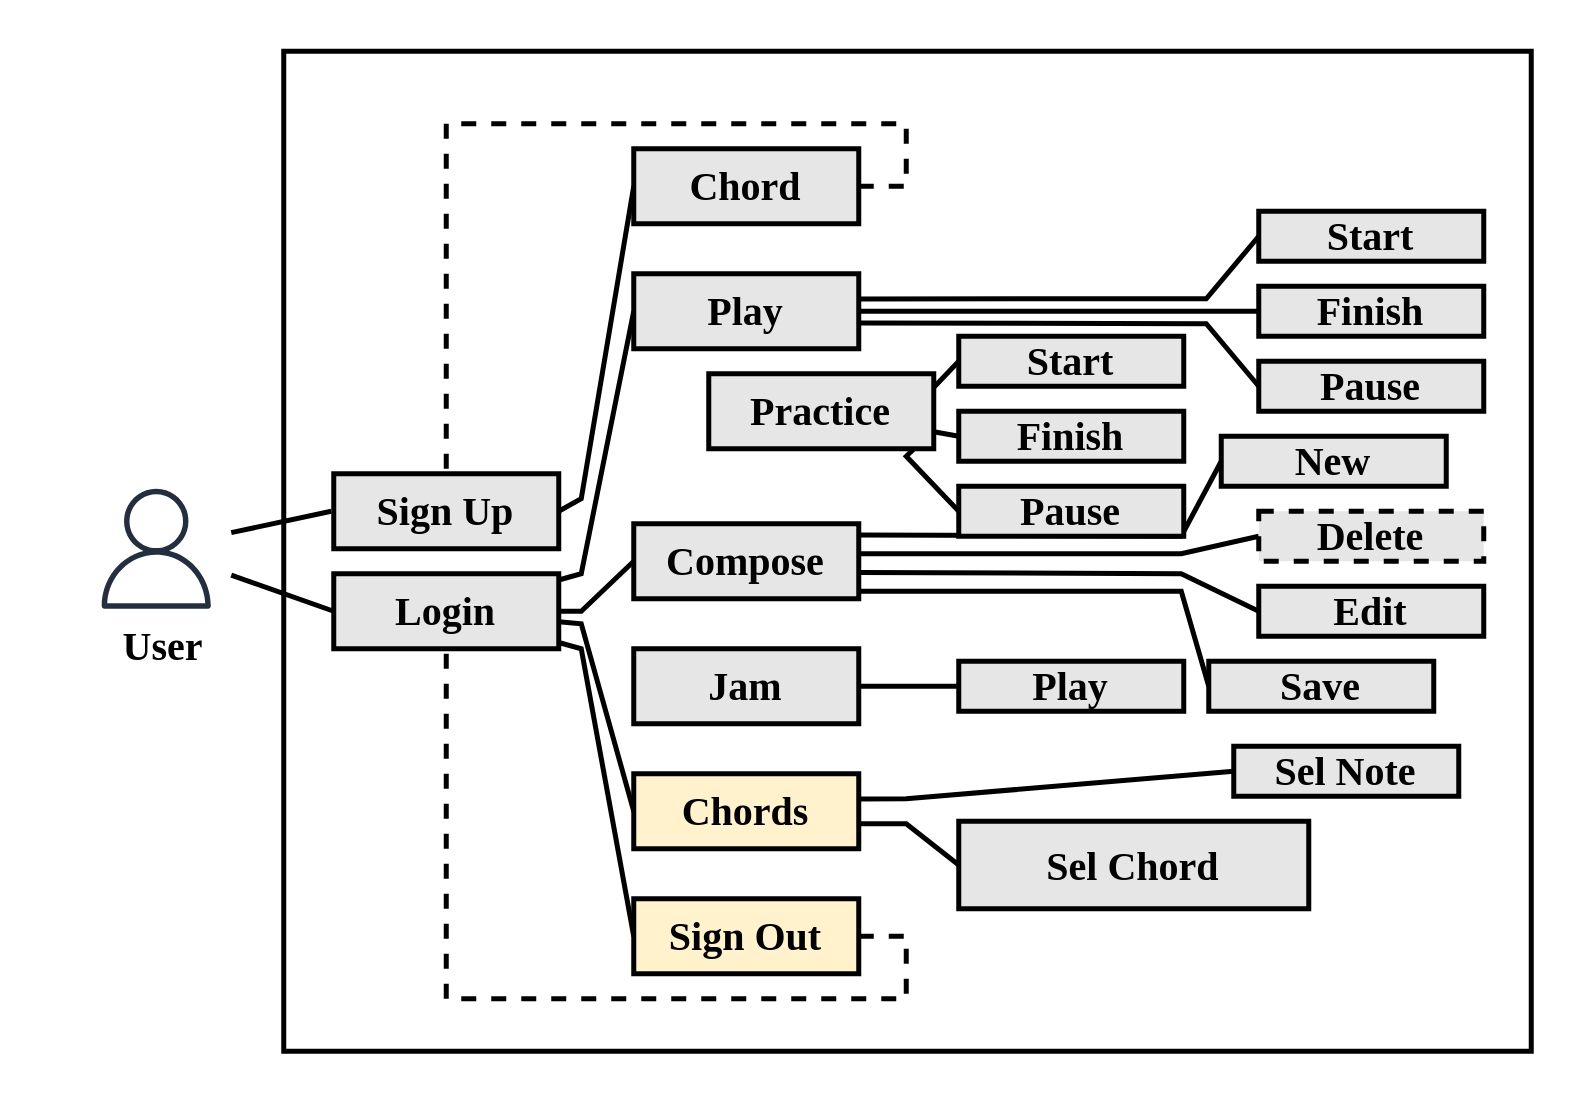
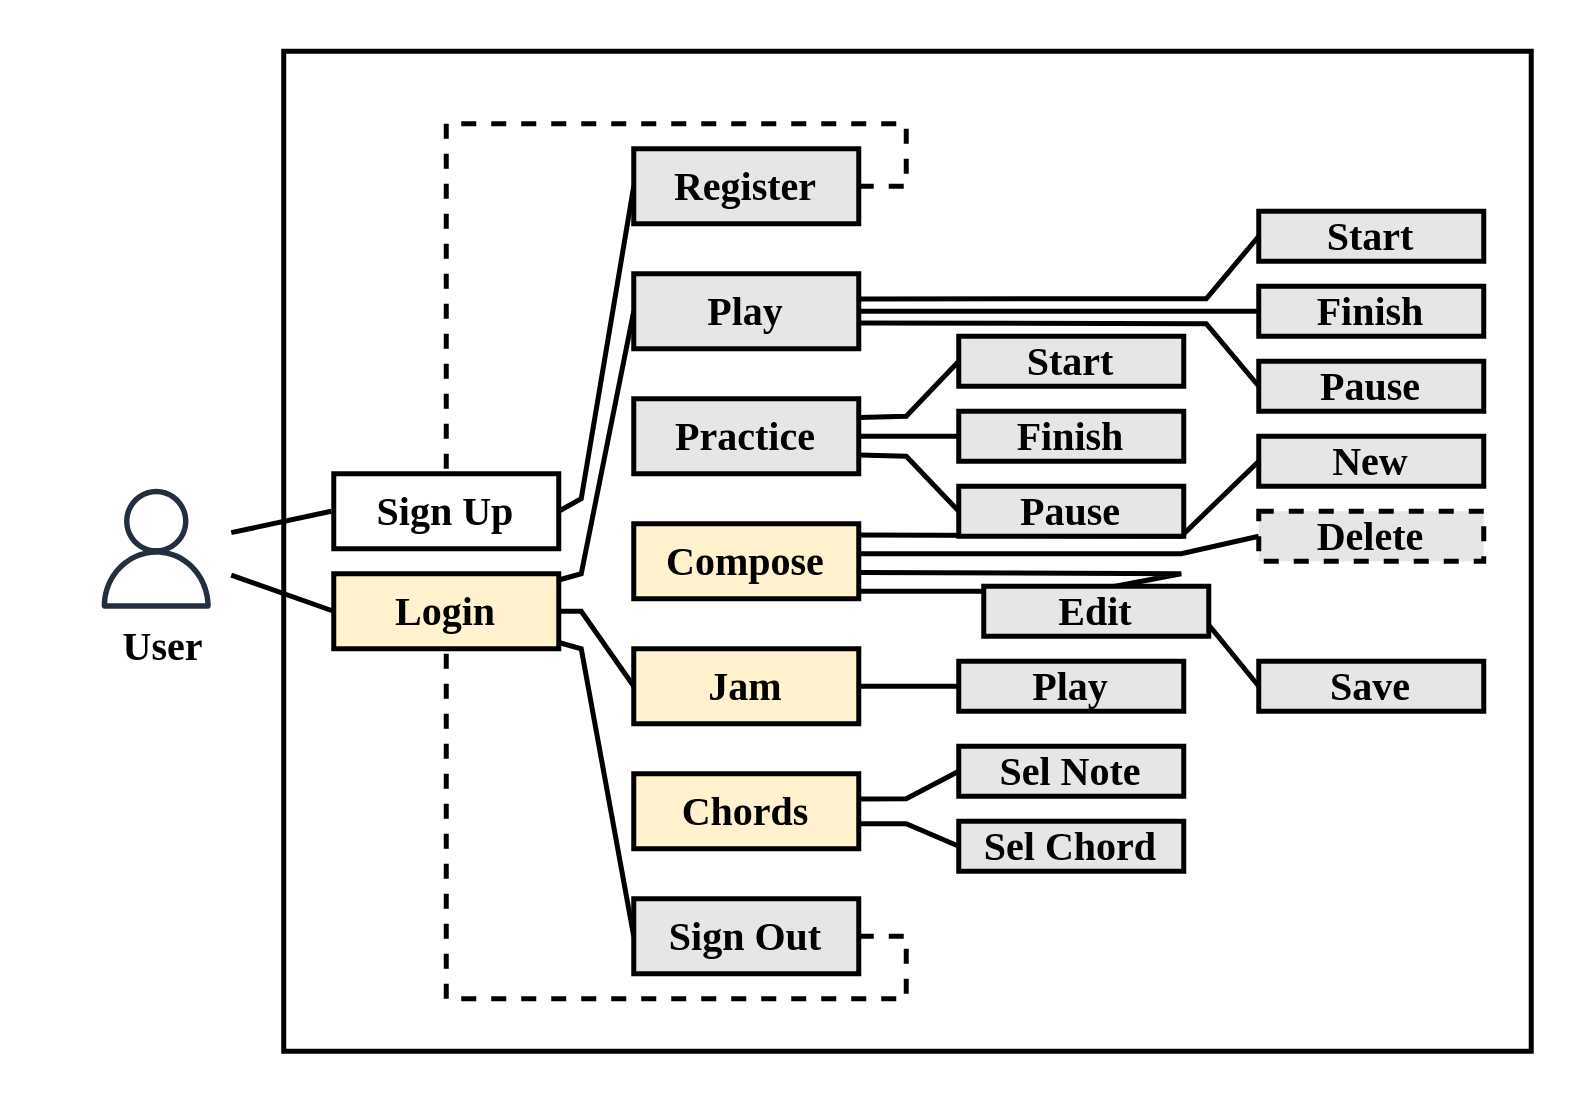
(746, 186) -> (746, 186)
(821, 411) -> (746, 436)
(1334, 461) -> (1371, 461)
(446, 511) -> (446, 511)
(746, 561) -> (746, 561)
(608, 586) -> none
(446, 611) -> (446, 611)
(1371, 611) -> (1096, 611)
none -> (608, 649)
(746, 686) -> (746, 686)
(1321, 686) -> (1371, 686)
(604, 704) -> none
(1346, 771) -> (1071, 771)
(1134, 865) -> (1071, 846)
(746, 936) -> (746, 936)
